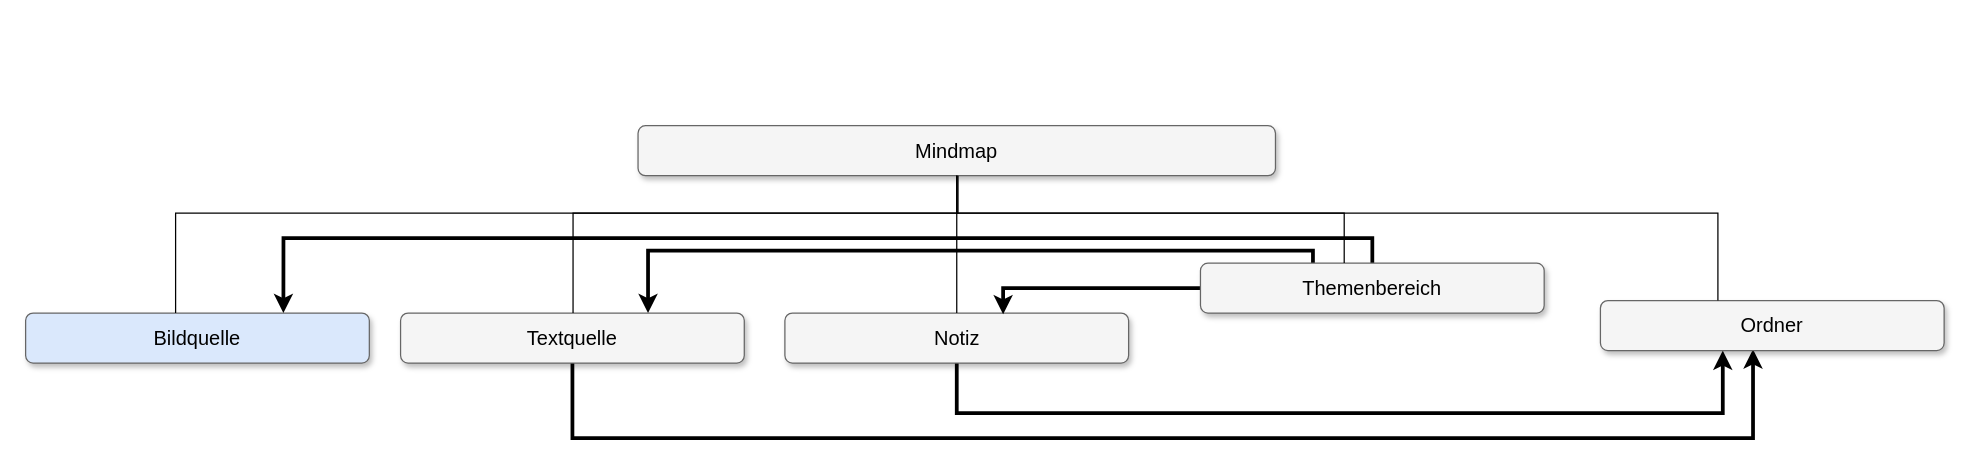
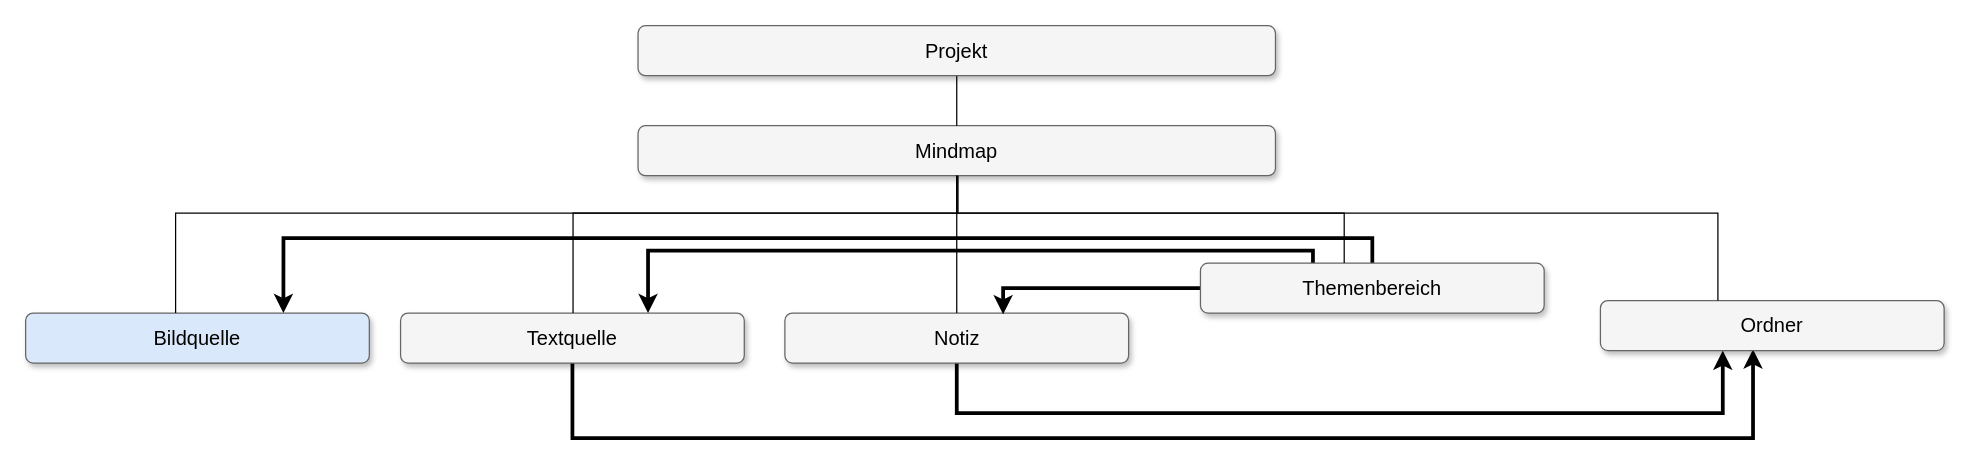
none -> (957, 51)
none -> (957, 101)
